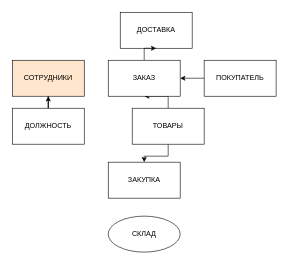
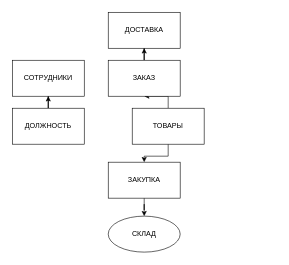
(156, 30) -> (144, 30)
(48, 78) -> (48, 78)
(203, 78) -> none
(240, 78) -> none
none -> (144, 207)
